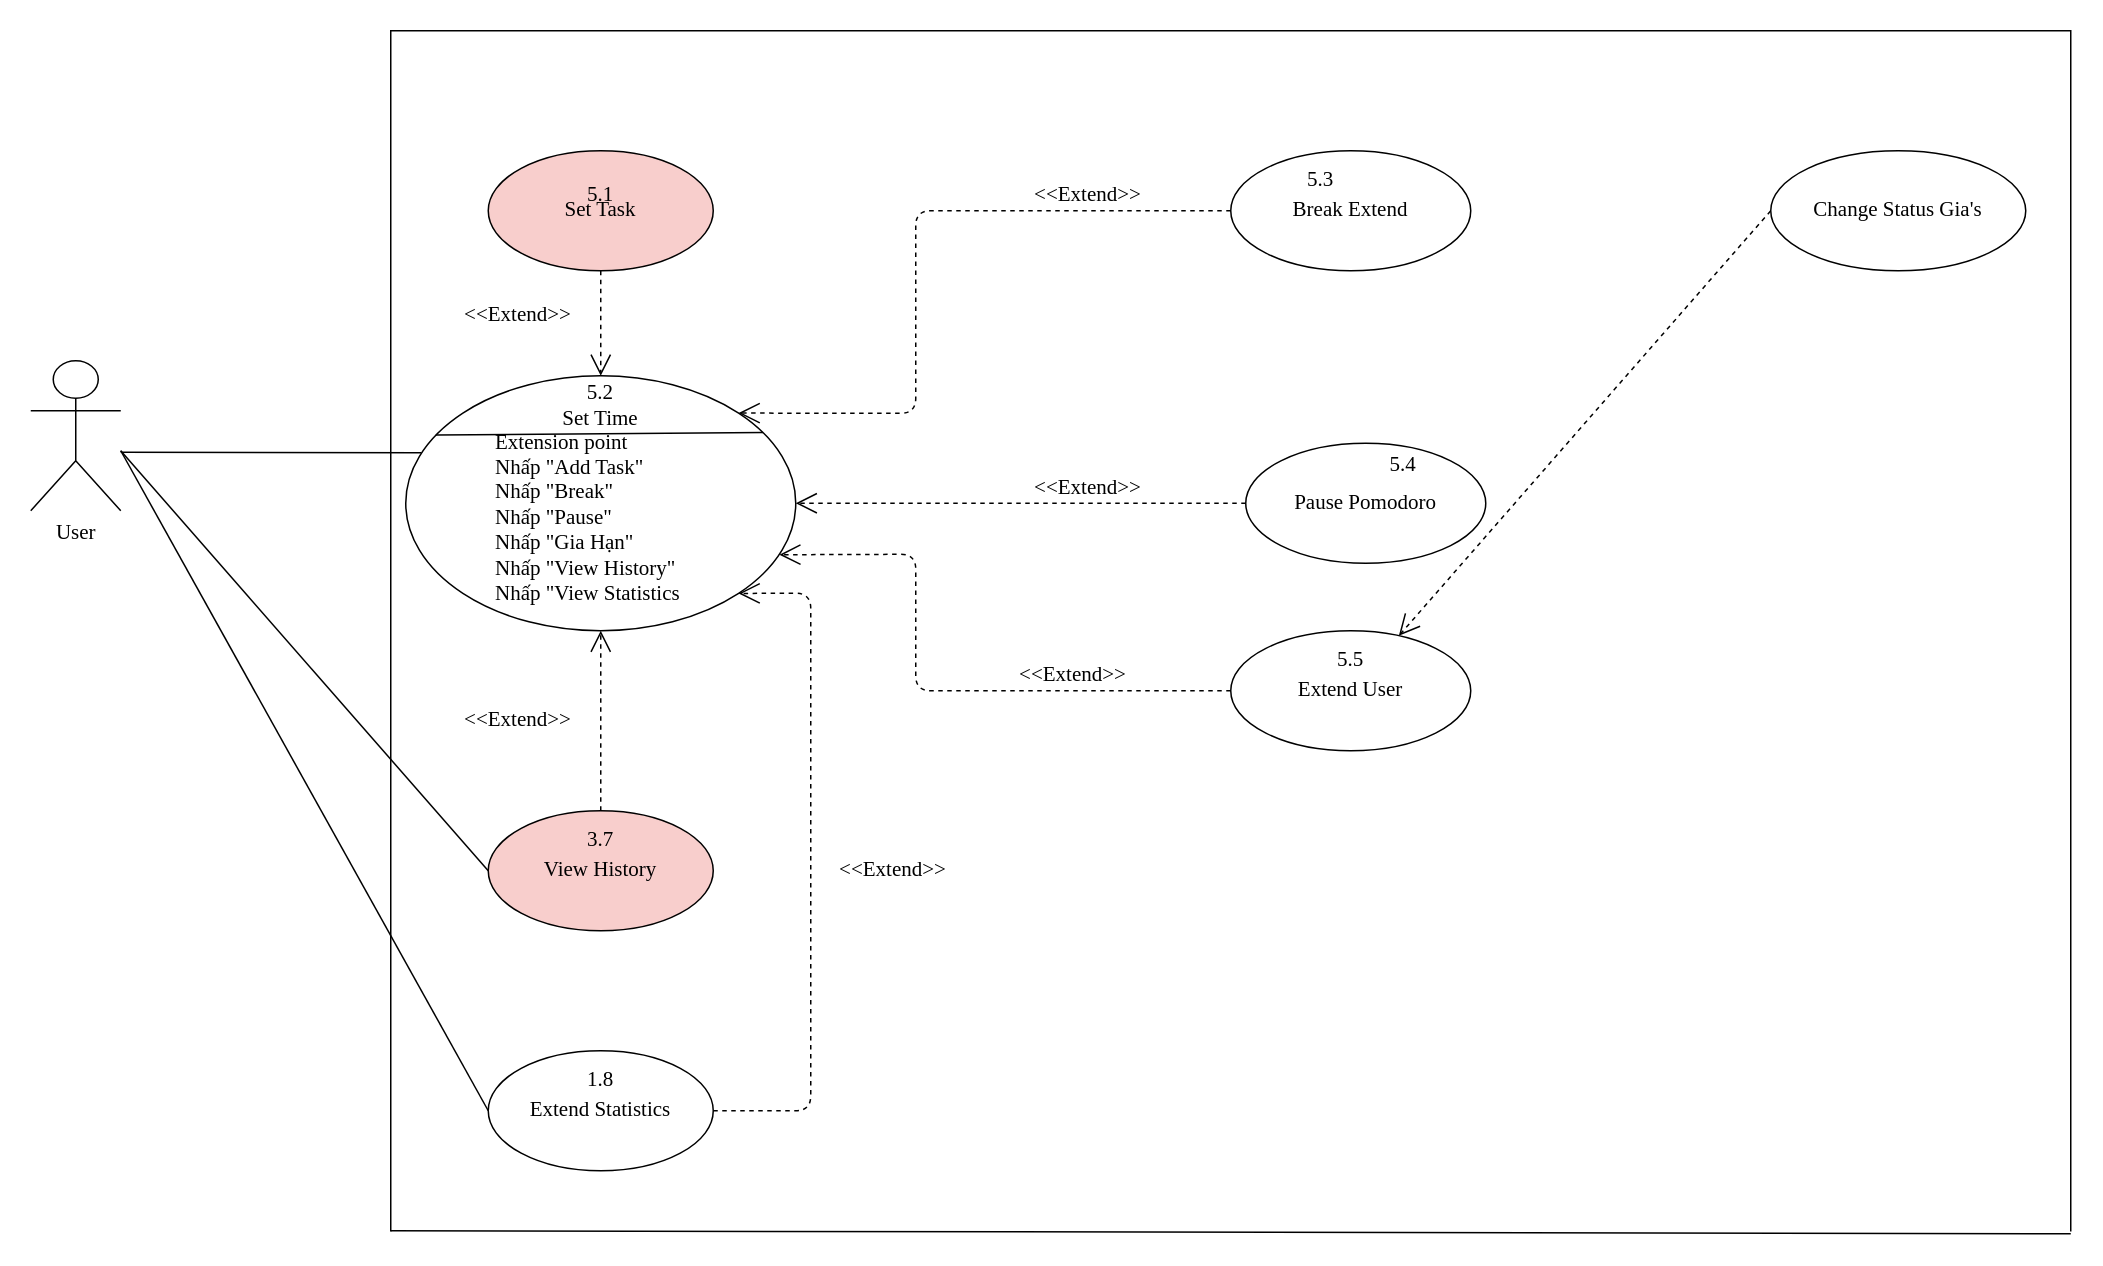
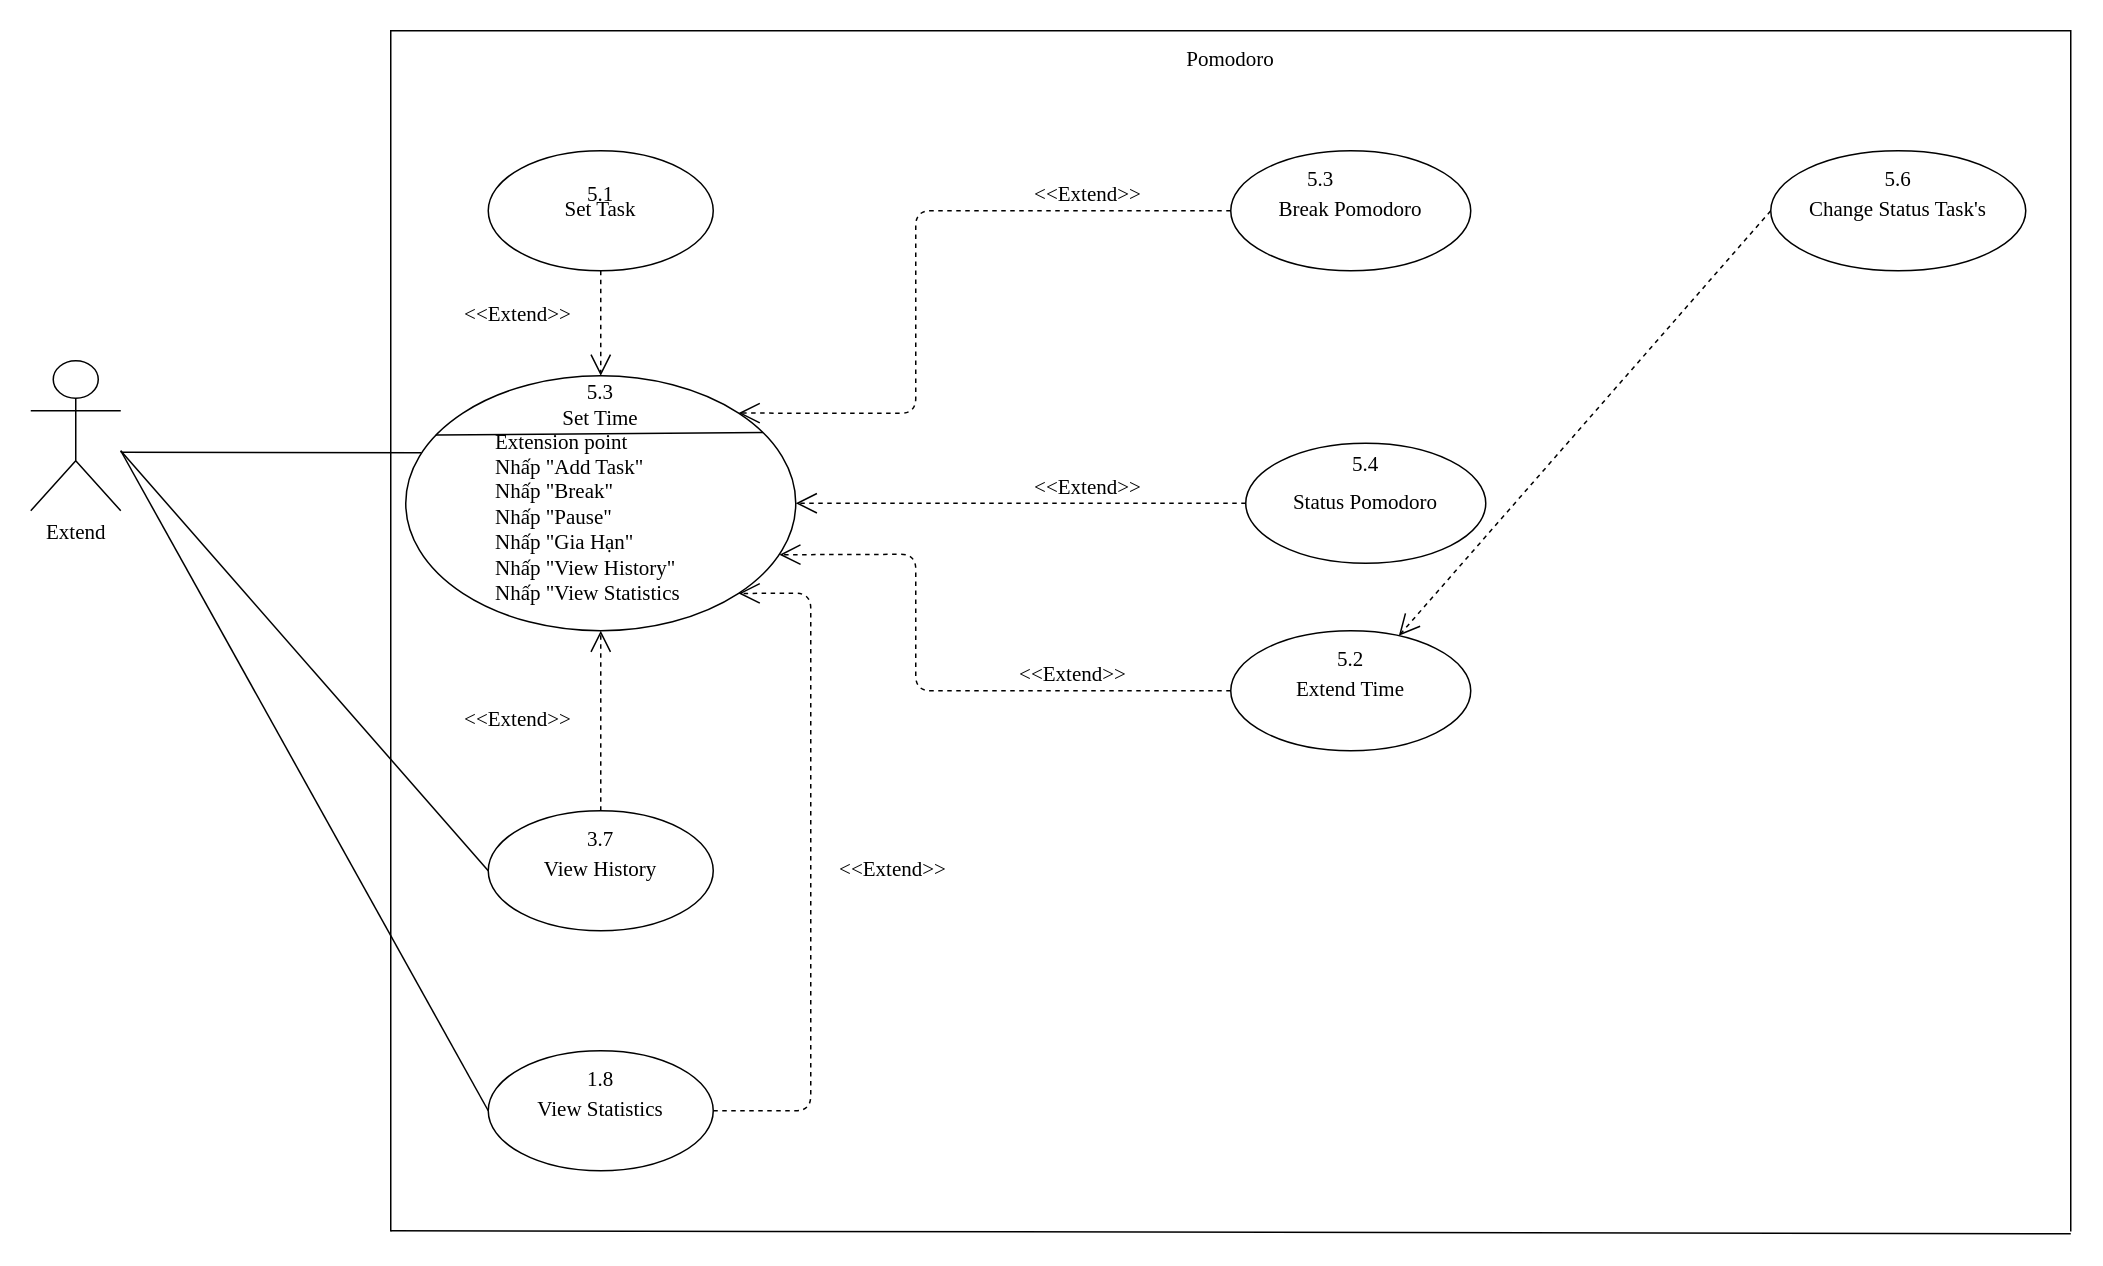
none -> (1231, 61)
none -> (1898, 181)
(601, 211) -> (601, 211)
(1351, 211) -> (1351, 211)
(1898, 211) -> (1898, 211)
(601, 406) -> (601, 406)
(1403, 466) -> (1366, 466)
(1366, 503) -> (1366, 503)
(77, 534) -> (77, 534)
(1351, 661) -> (1351, 661)
(1351, 691) -> (1351, 691)
(601, 871) -> (601, 871)
(601, 1111) -> (601, 1111)
